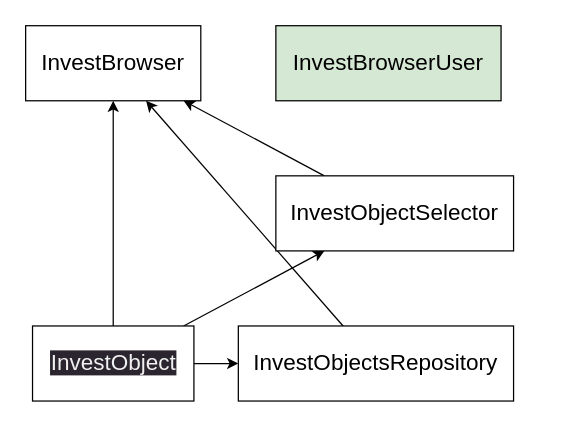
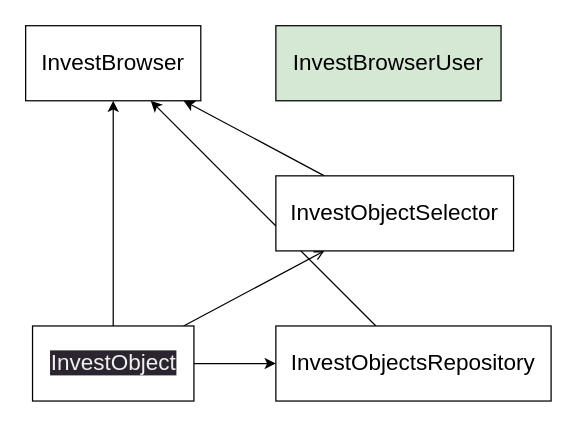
(311, 258) -> (311, 258)
(376, 363) -> (413, 363)
